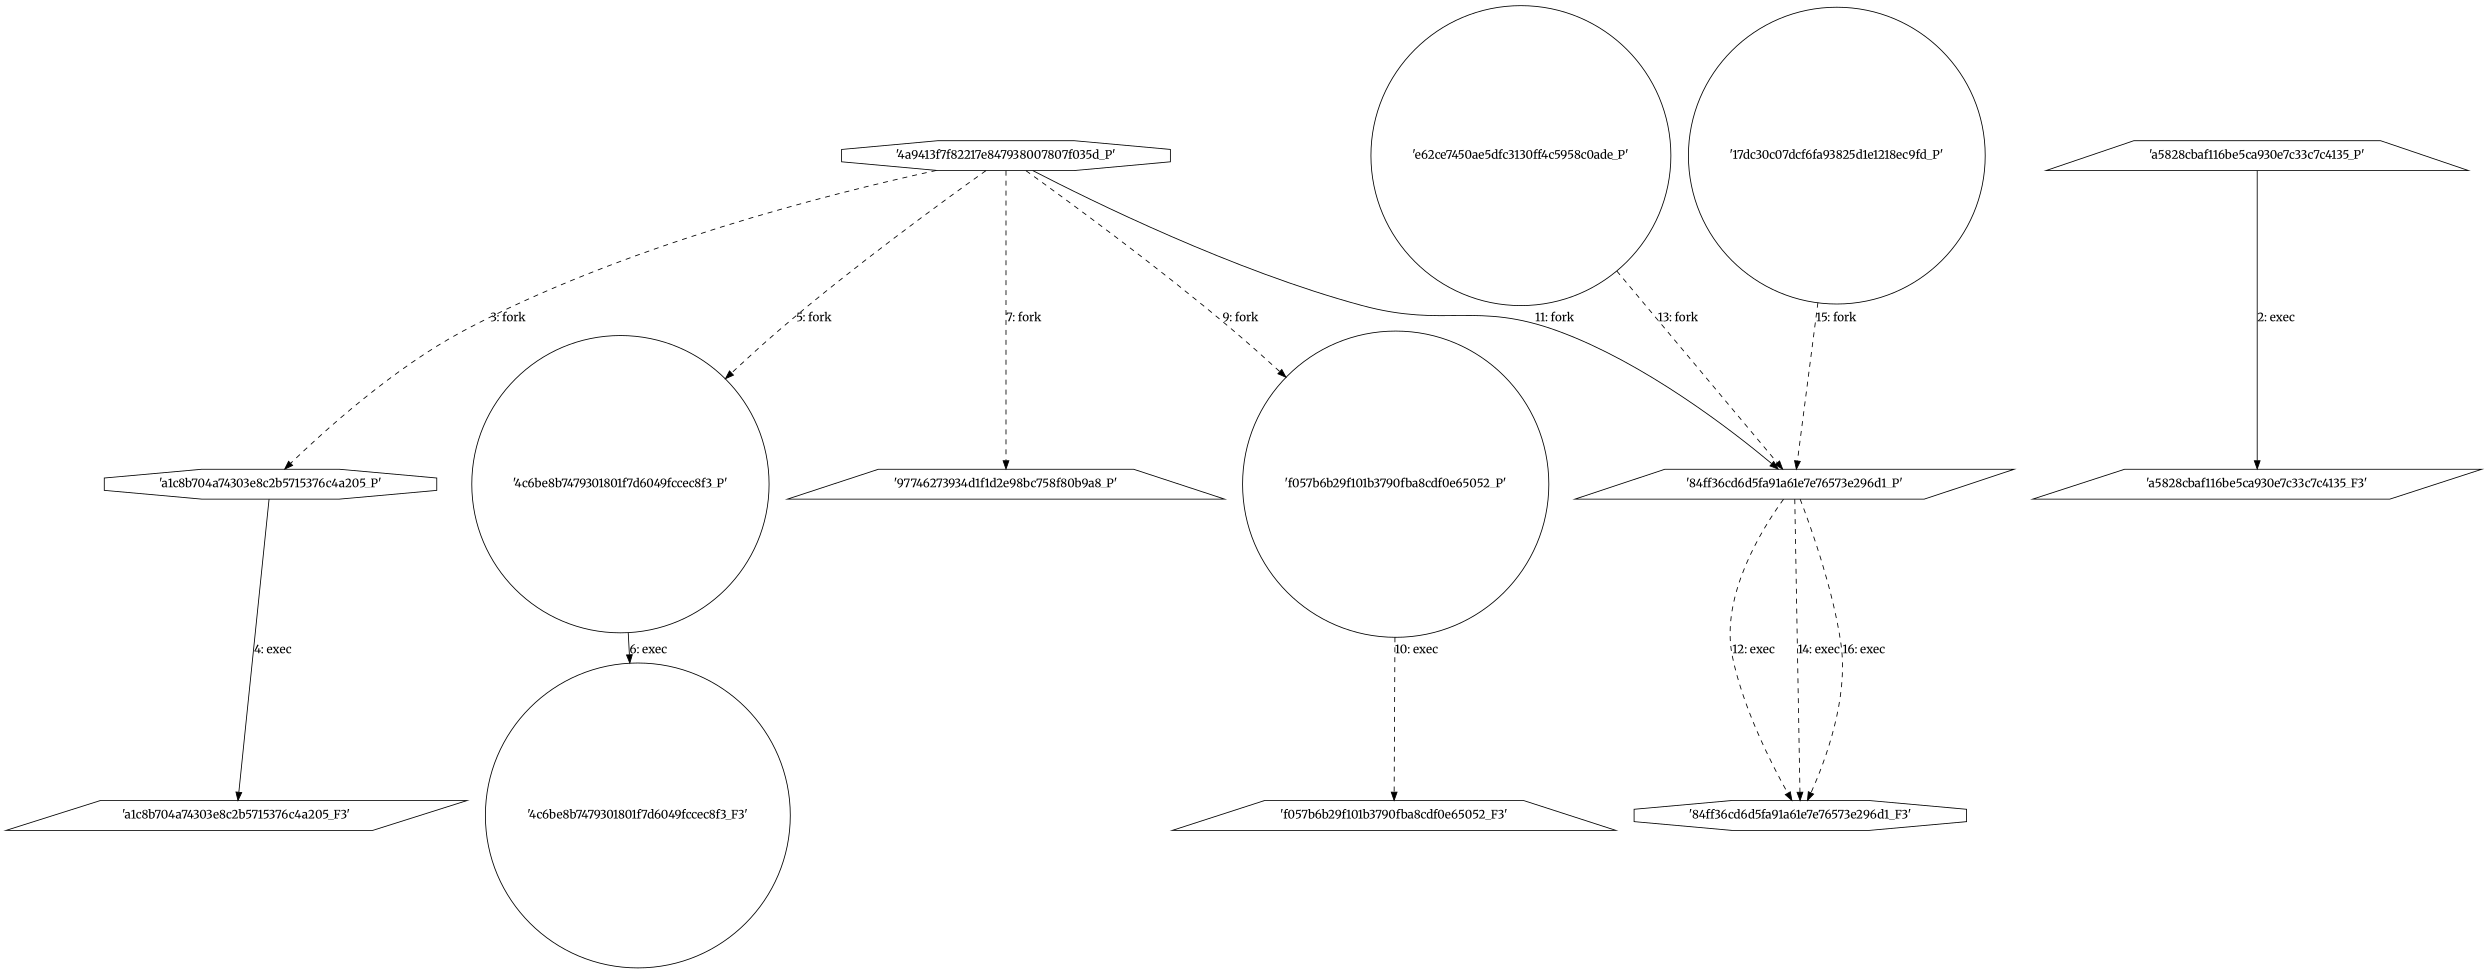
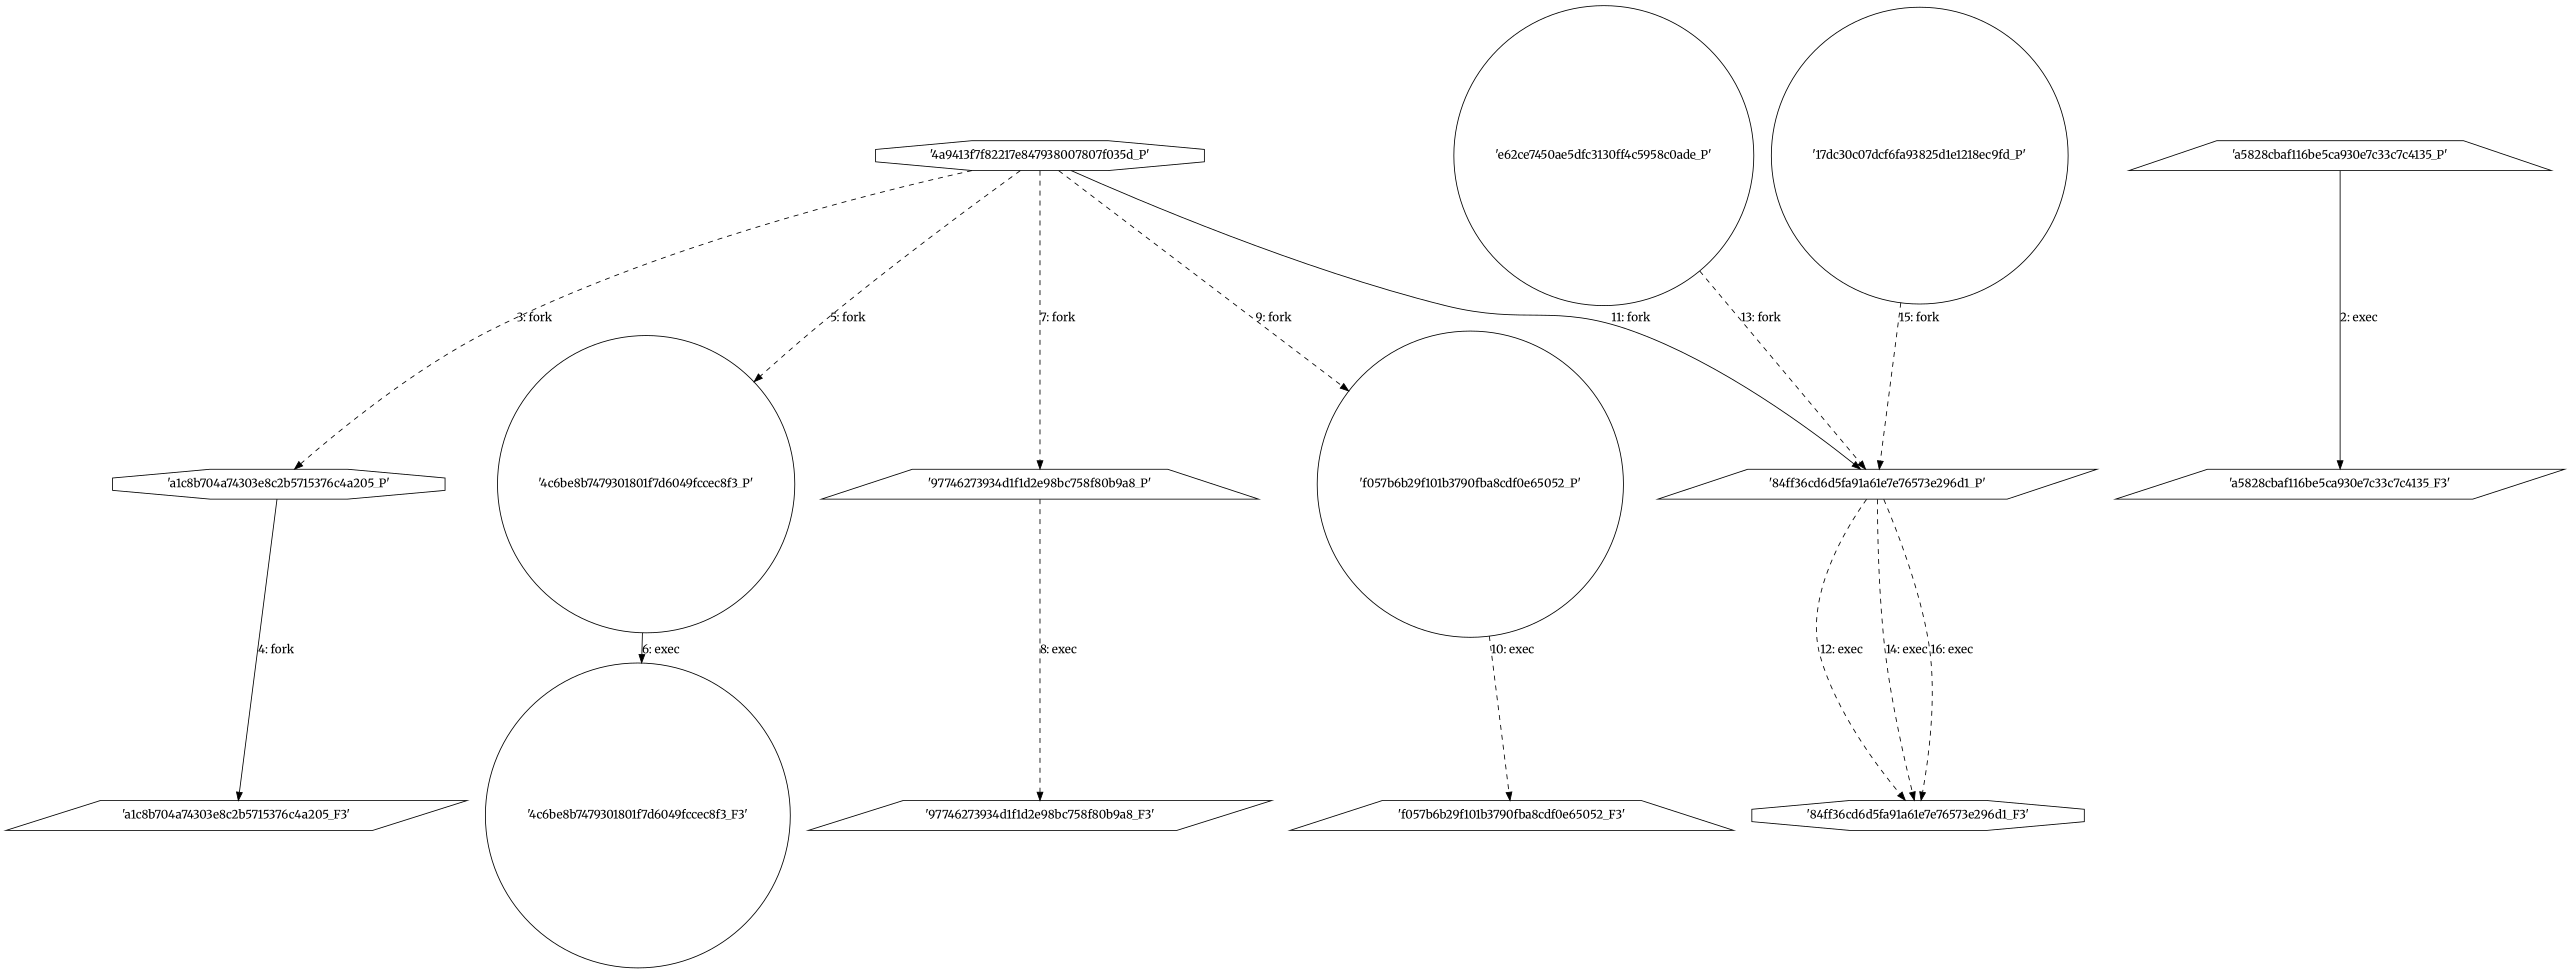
(273, 650) -> (276, 650)
none -> (1040, 815)
